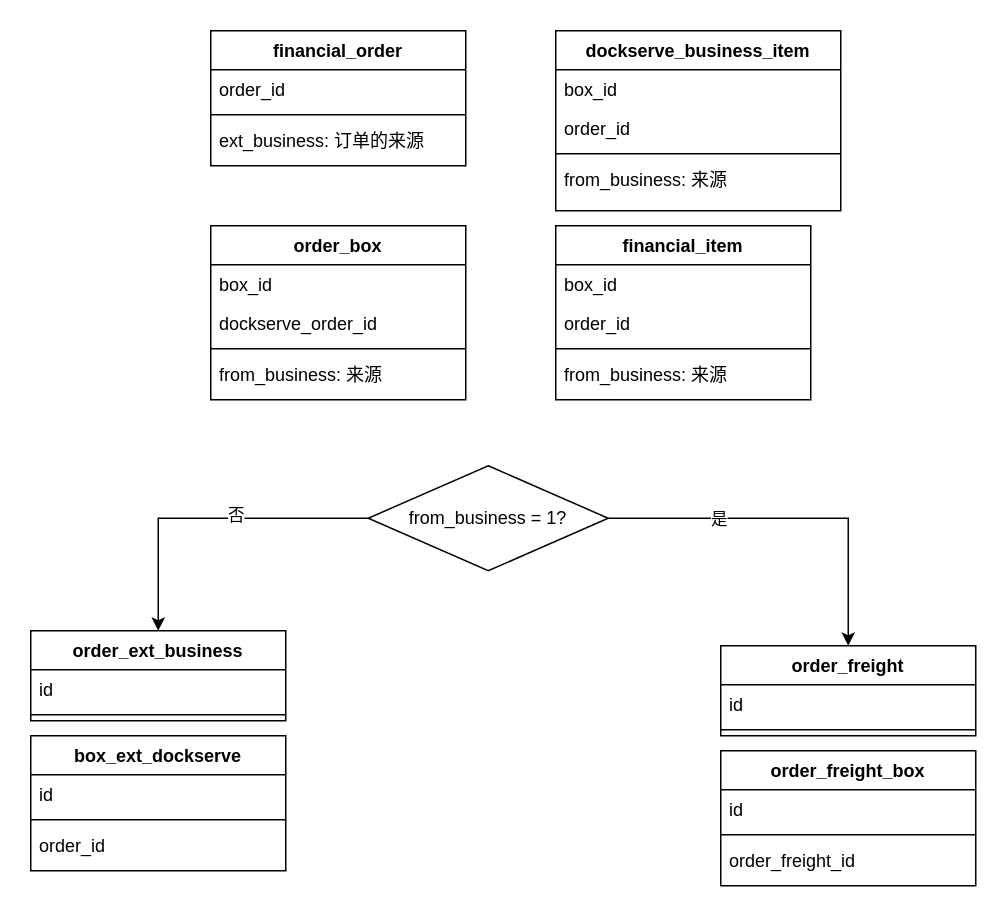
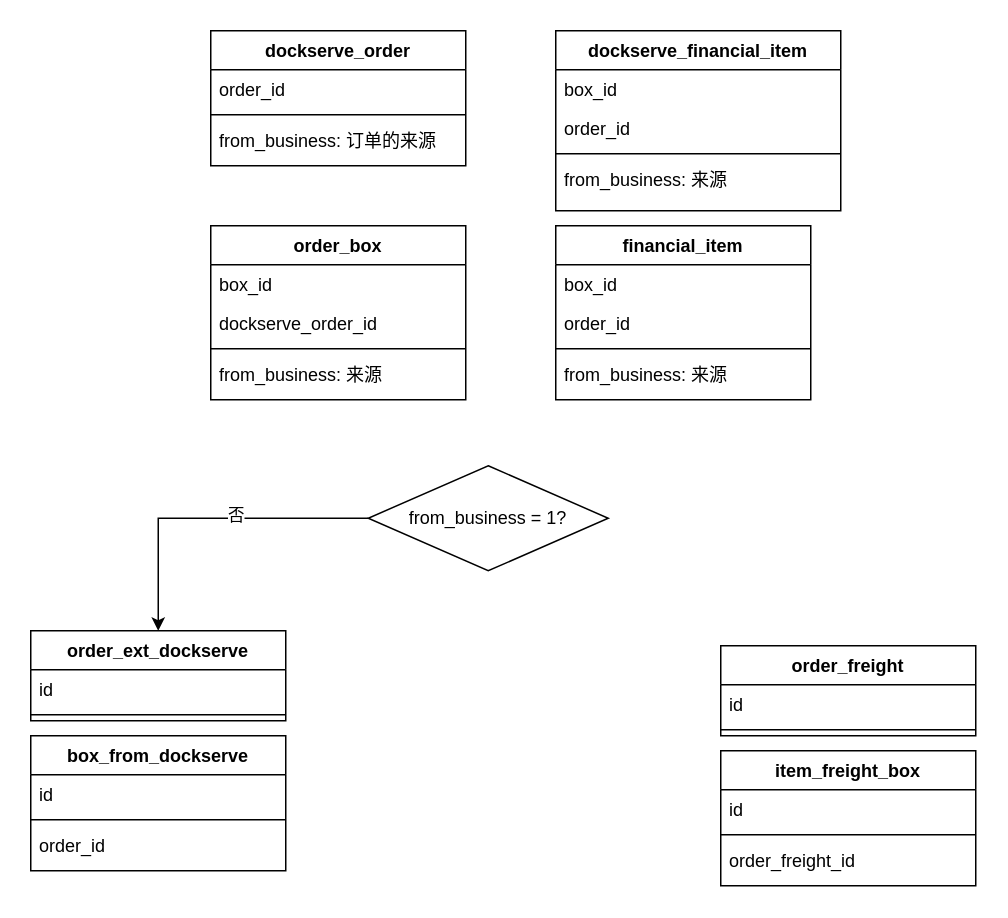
(338, 51) -> (338, 51)
(698, 51) -> (698, 51)
(328, 141) -> (333, 141)
(786, 518) -> none
(158, 651) -> (158, 651)
(158, 756) -> (158, 756)
(848, 771) -> (848, 771)
